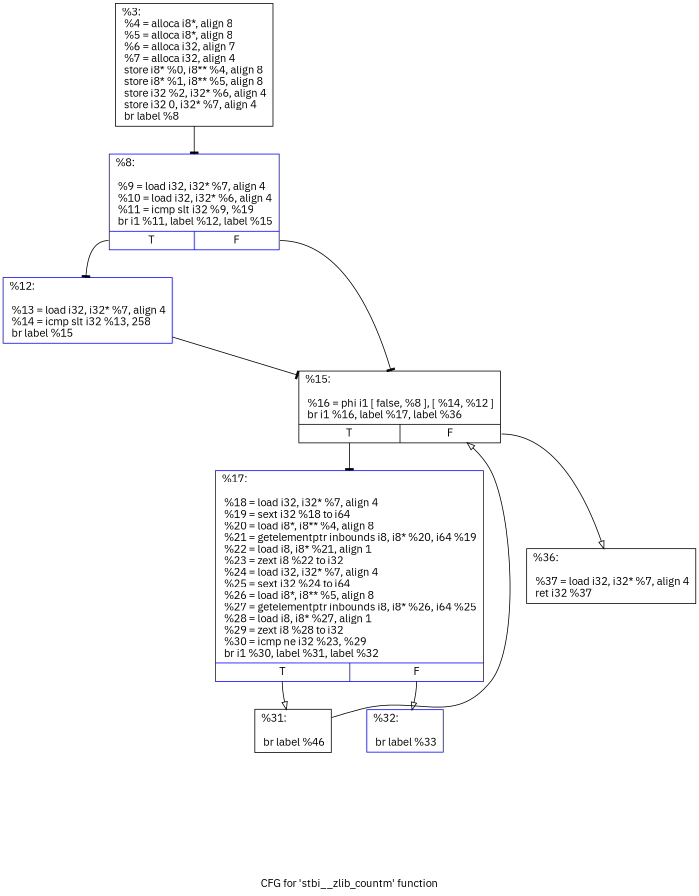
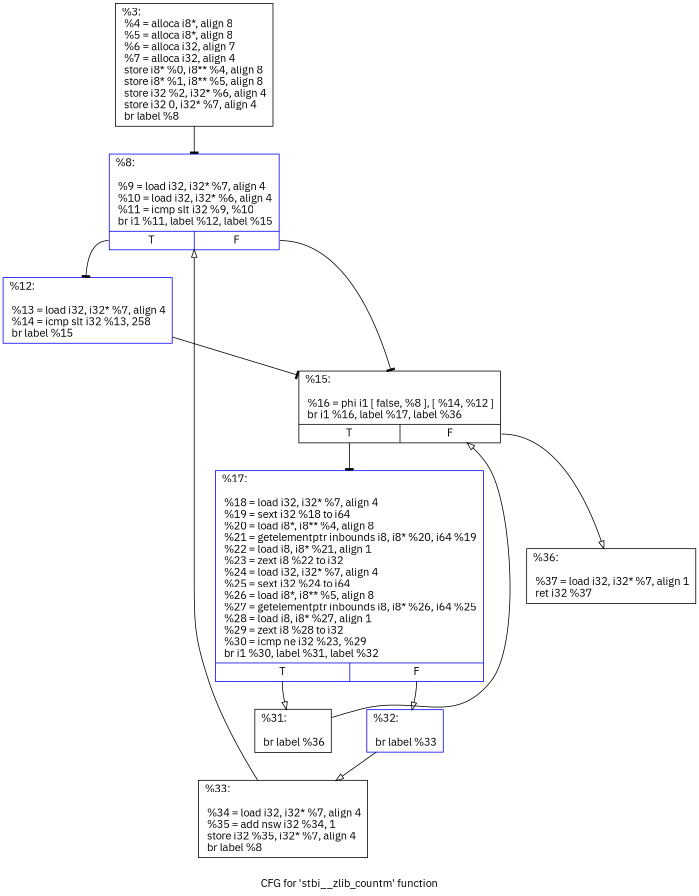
(185, 210) -> (185, 210)
(611, 582) -> (611, 582)
(293, 742) -> (293, 742)
none -> (283, 819)
